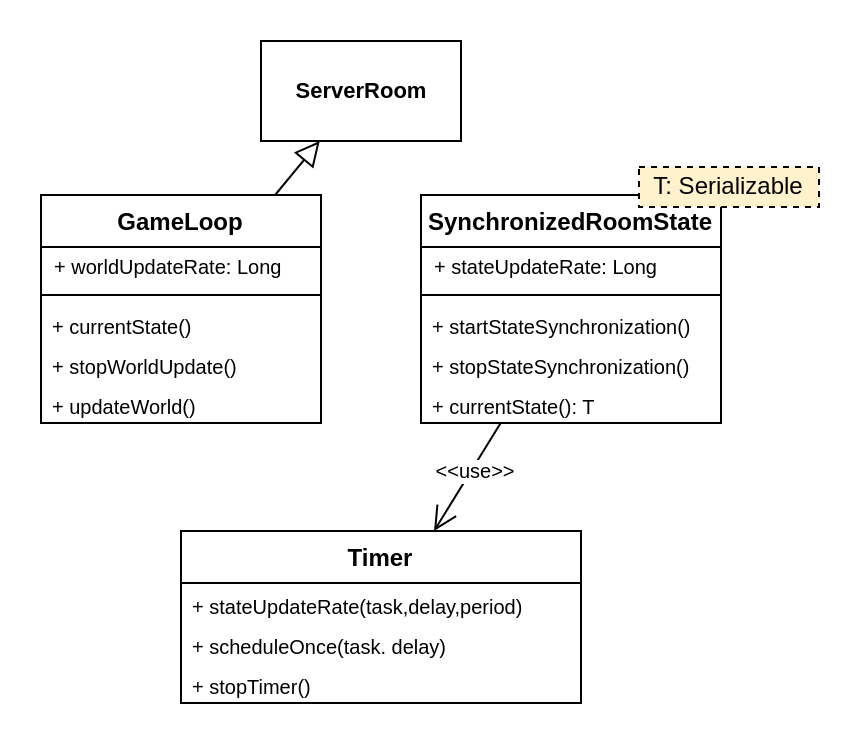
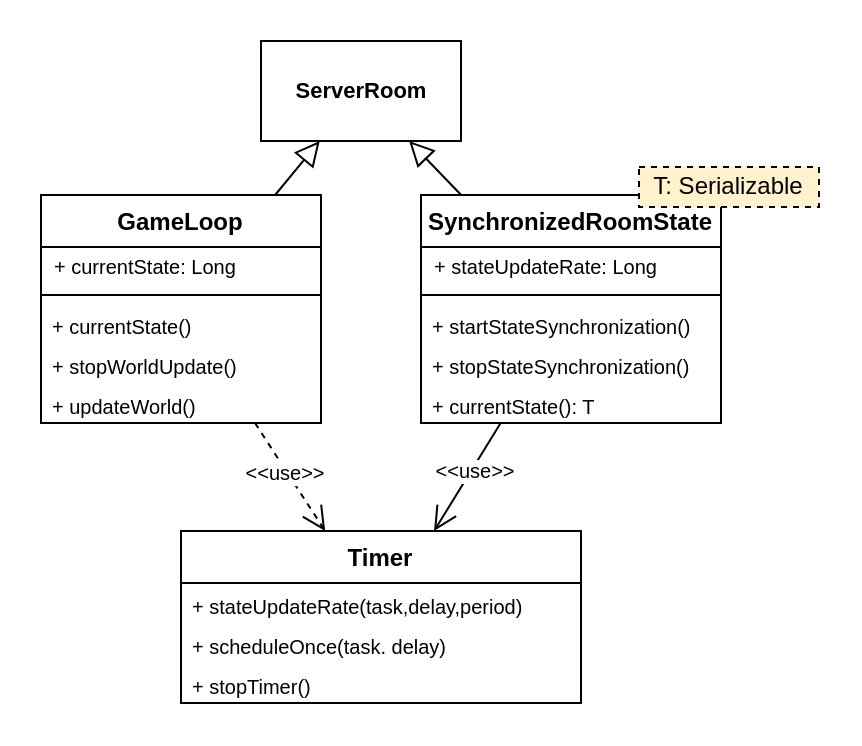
none -> (444, 177)
(172, 267) -> (158, 267)
none -> (303, 497)
